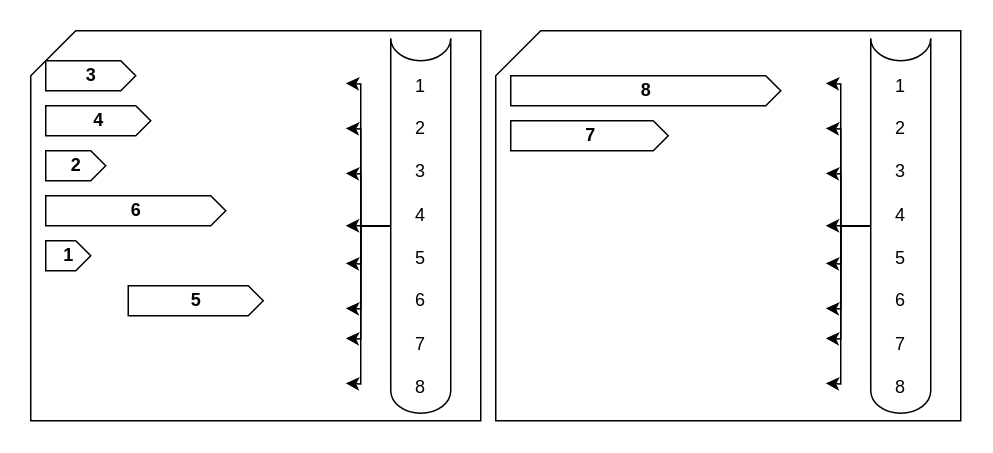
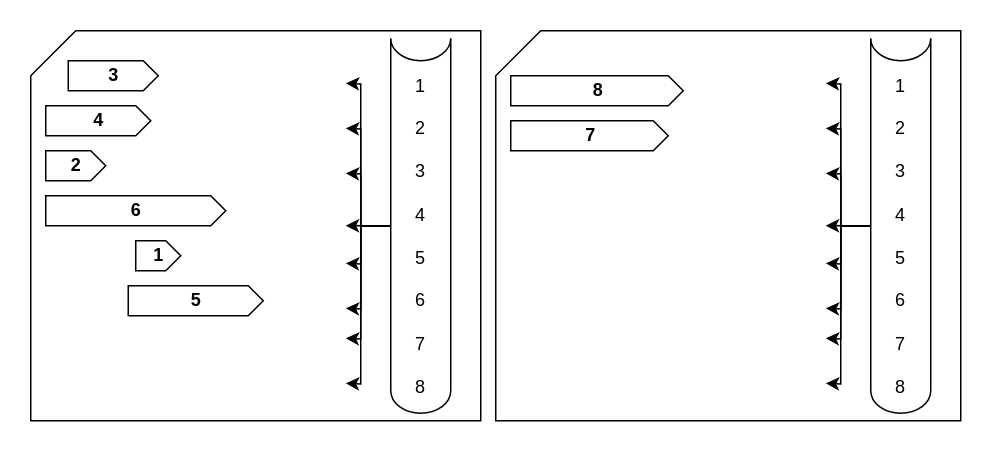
(91, 76) -> (113, 76)
(646, 91) -> (597, 91)
(68, 256) -> (158, 256)
